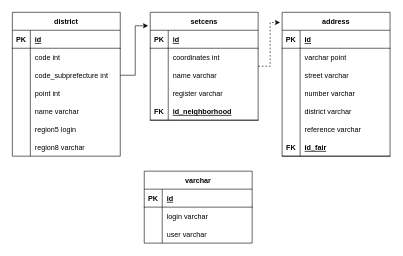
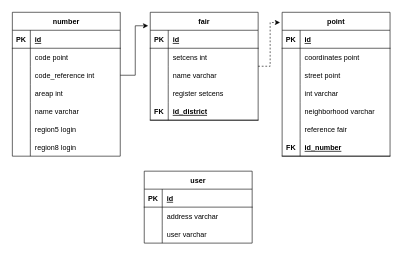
(66, 22) -> (66, 22)
(204, 22) -> (204, 22)
(336, 22) -> (336, 22)
(49, 58) -> (53, 58)
(200, 58) -> (193, 58)
(329, 58) -> (336, 58)
(77, 76) -> (69, 76)
(332, 76) -> (327, 76)
(50, 94) -> (51, 94)
(203, 94) -> (203, 94)
(332, 94) -> (325, 94)
(201, 112) -> (192, 112)
(334, 112) -> (343, 112)
(338, 130) -> (331, 130)
(63, 148) -> (57, 148)
(317, 148) -> (322, 148)
(198, 181) -> (198, 181)
(190, 217) -> (196, 217)
